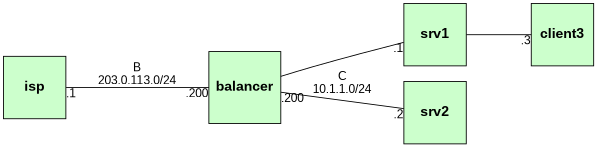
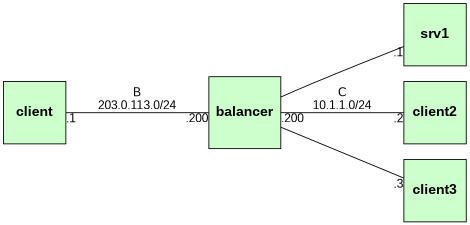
(499, 35) -> (342, 153)
(35, 88) -> (35, 113)
(435, 113) -> (435, 113)
